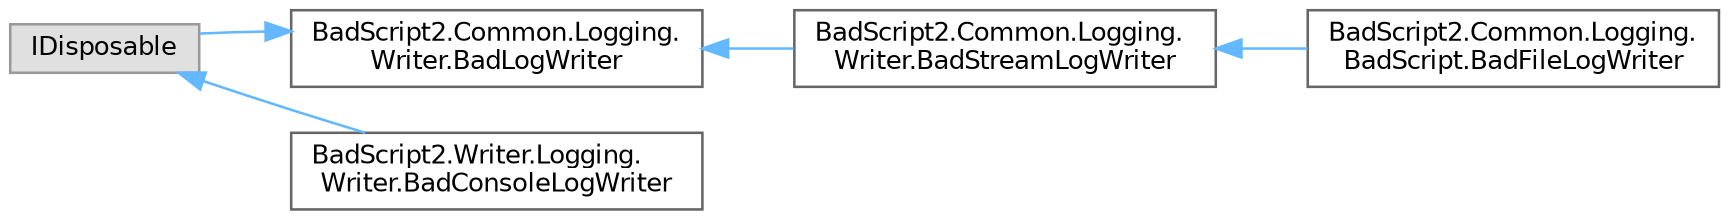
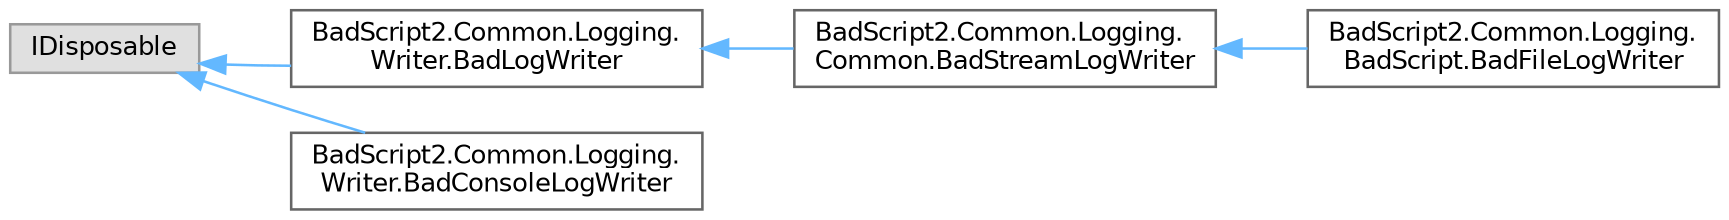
(233, 32) -> (258, 65)
(1005, 49) -> (1005, 49)
(497, 171) -> (497, 171)
